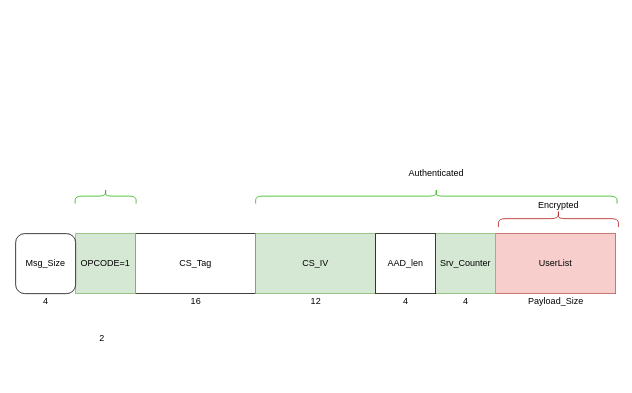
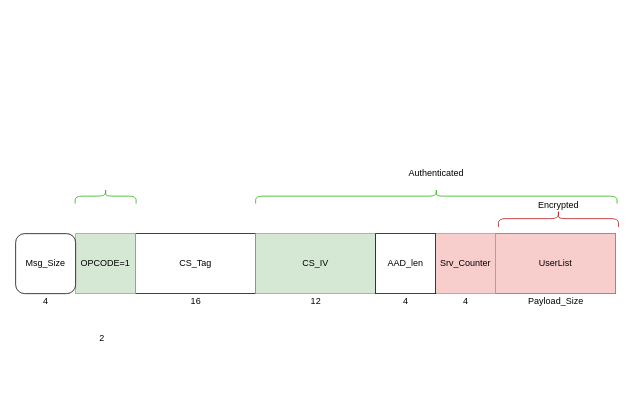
(465, 264) -> (465, 264)
